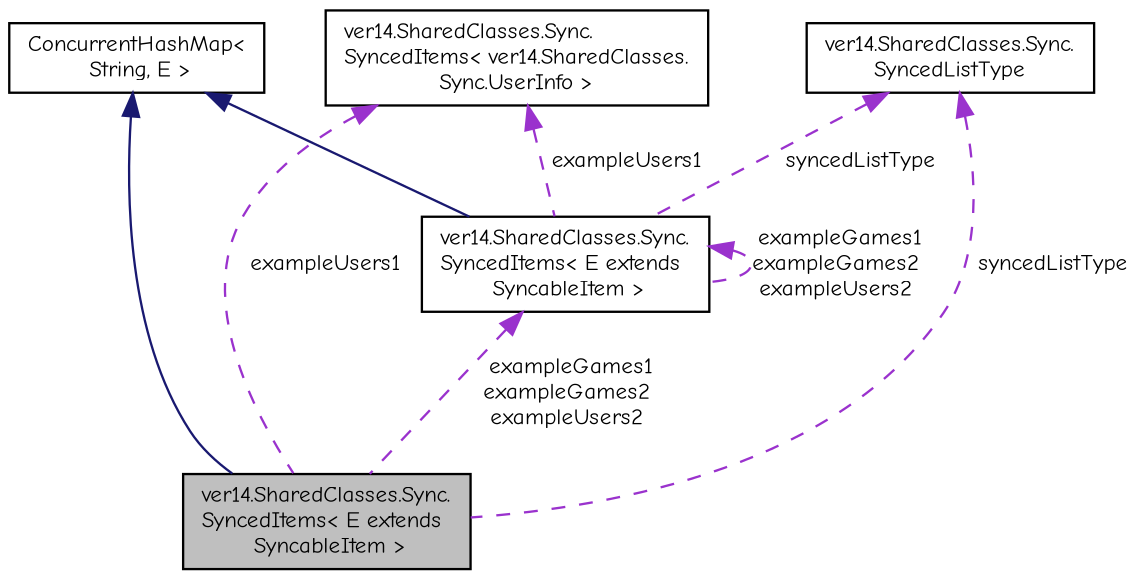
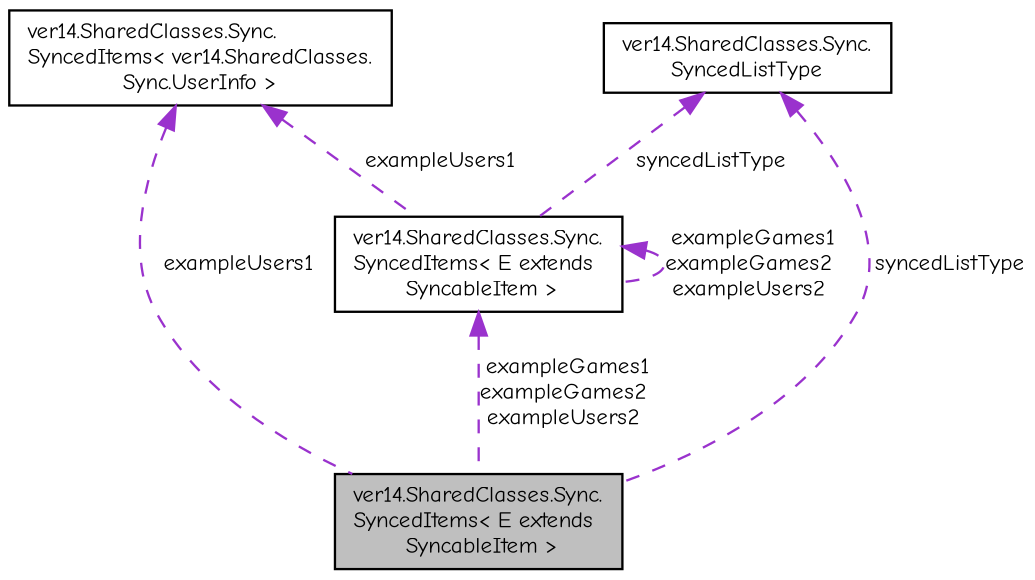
(137, 58) -> none
